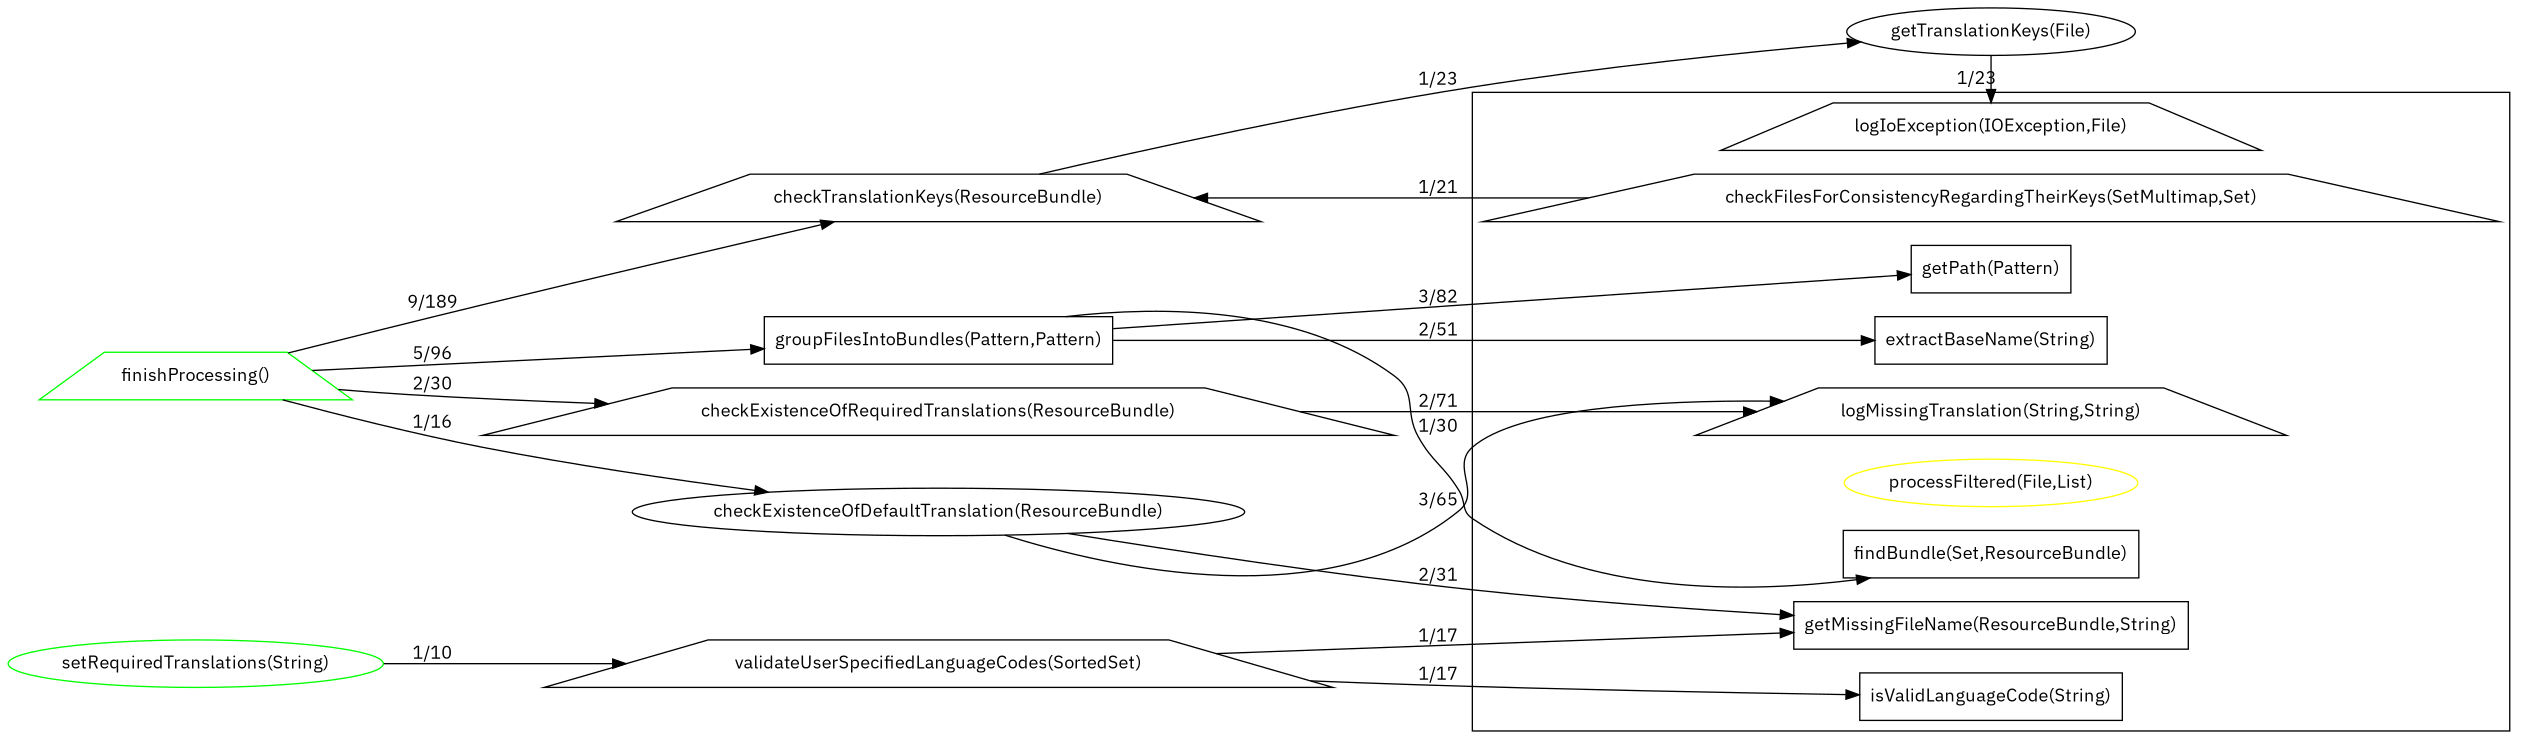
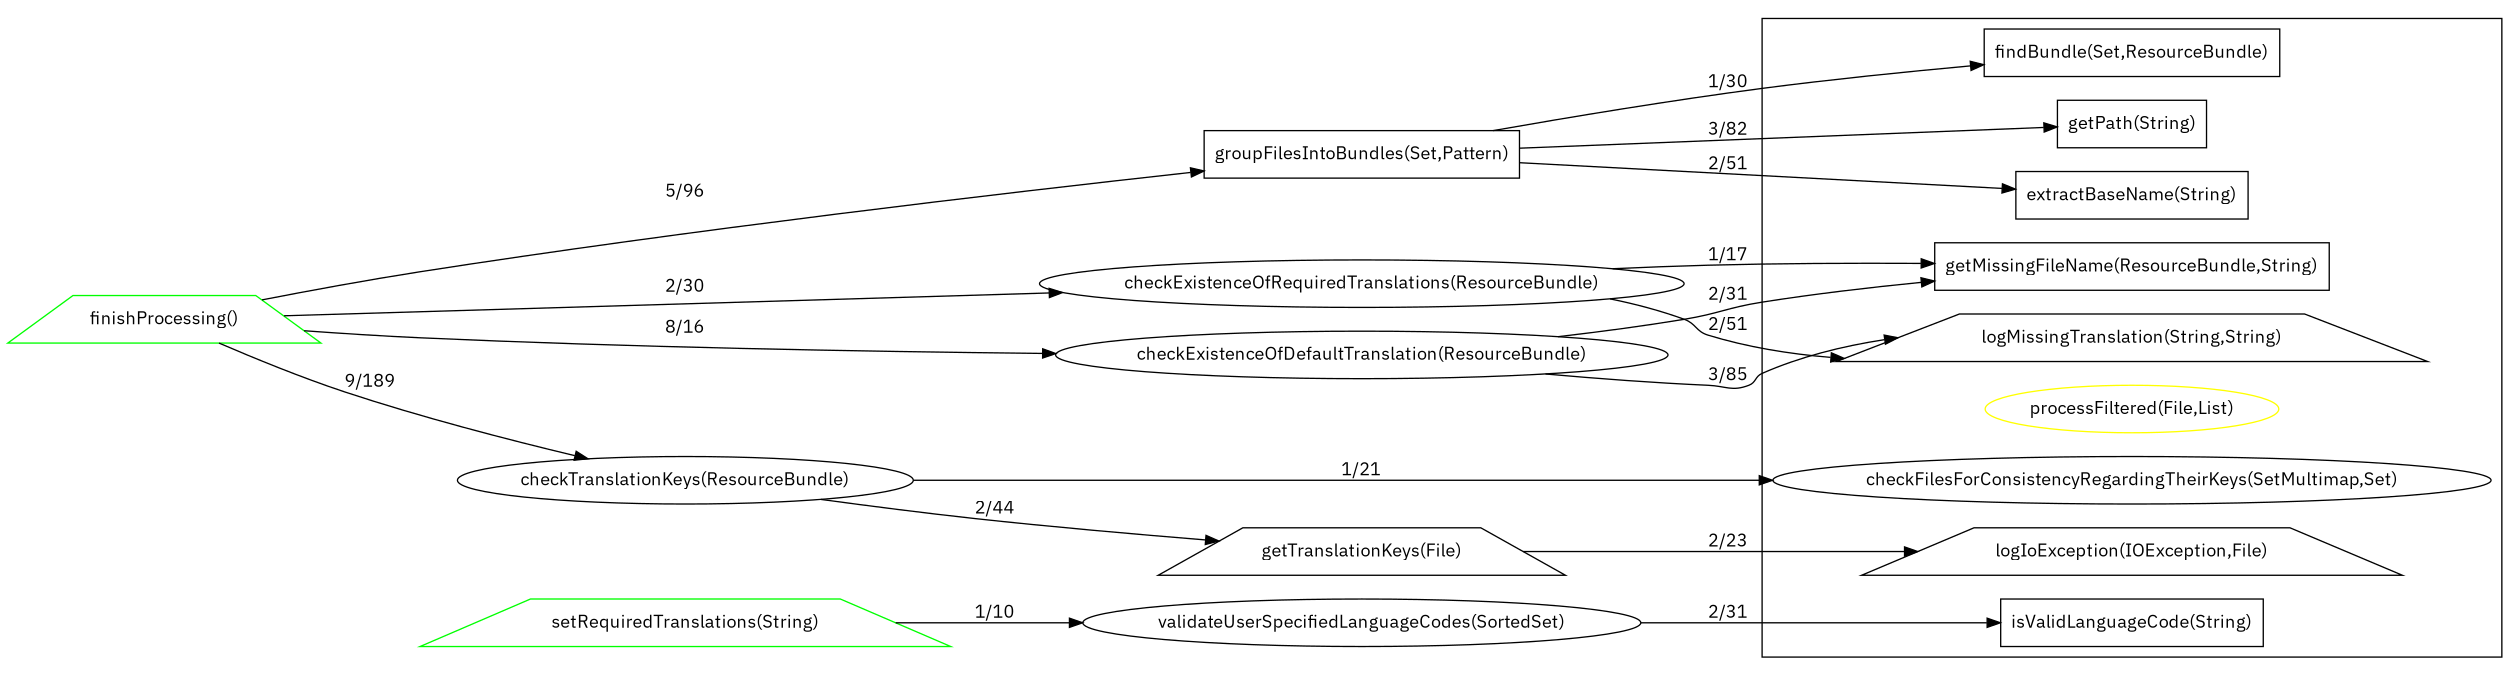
(1991, 32) -> (1362, 552)
(1977, 79) -> (1728, 542)
(1439, 80) -> (995, 509)
(938, 198) -> (685, 480)
(1398, 198) -> (1336, 480)
(1991, 198) -> (2132, 480)
(1991, 269) -> (2132, 124)
(938, 340) -> (1362, 154)
(1439, 402) -> (1728, 325)
(938, 412) -> (1362, 284)
(433, 423) -> (685, 328)
(1439, 501) -> (1728, 375)
(1498, 643) -> (1774, 264)
(196, 664) -> (685, 623)
(938, 664) -> (1362, 623)
(1439, 675) -> (1728, 613)
